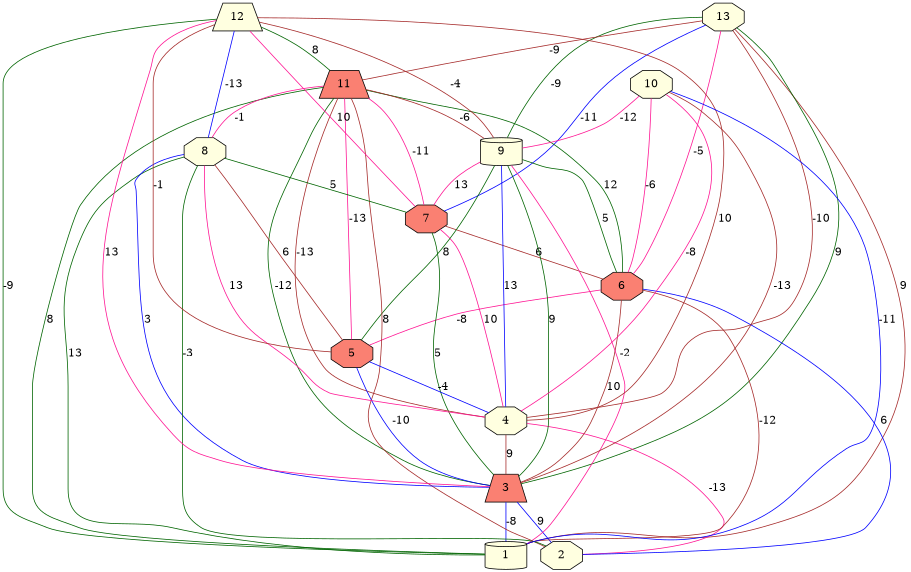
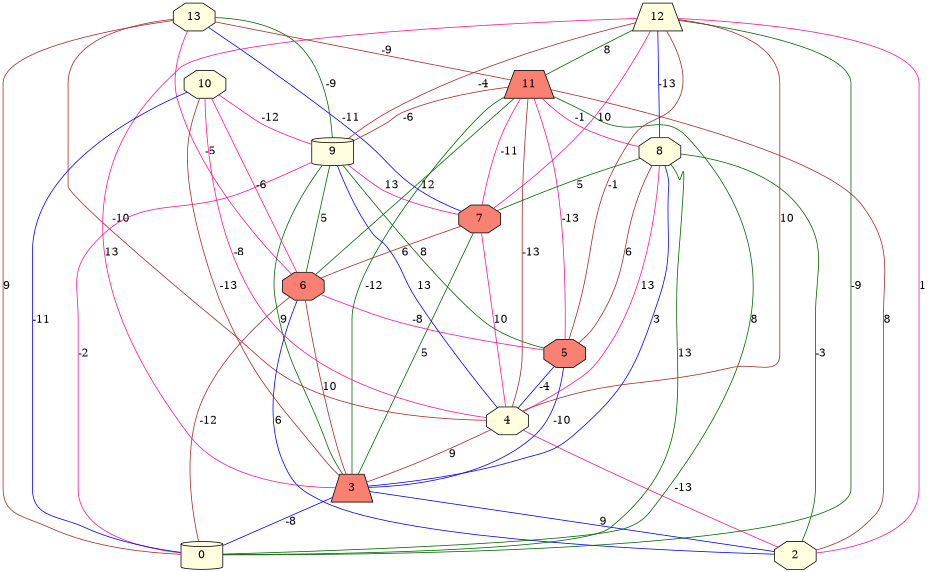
none -> (919, 222)
(798, 319) -> none
(506, 555) -> (202, 555)
